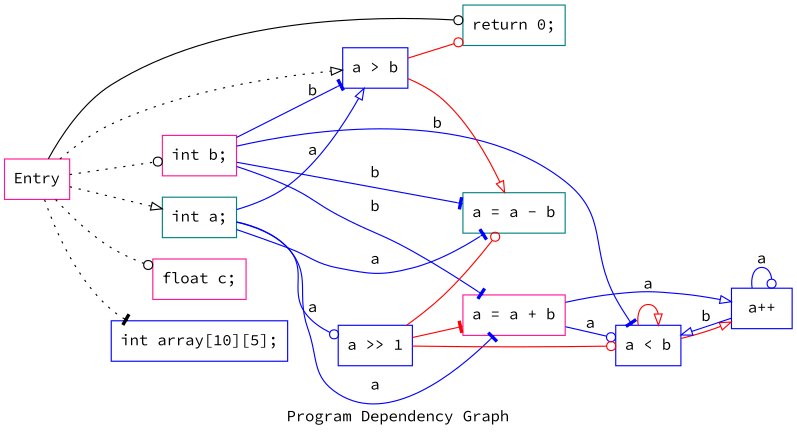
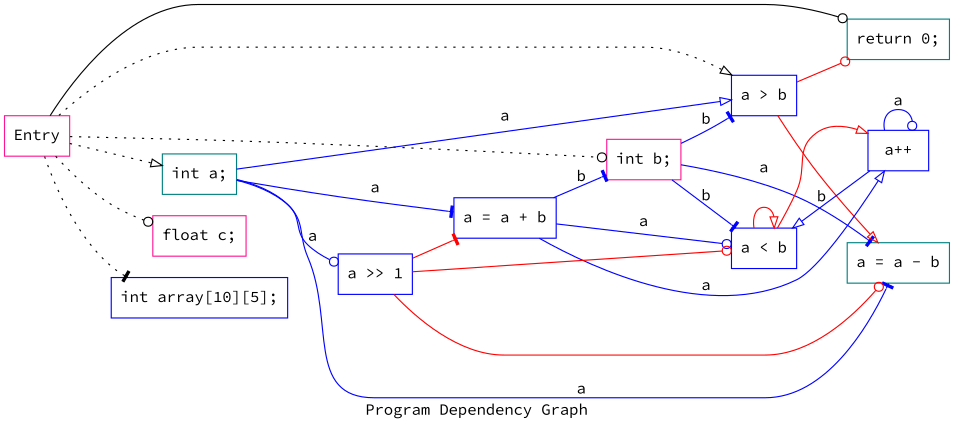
(375, 173) -> (764, 168)
(359, 226) -> (577, 188)
(514, 315) -> (505, 218)
